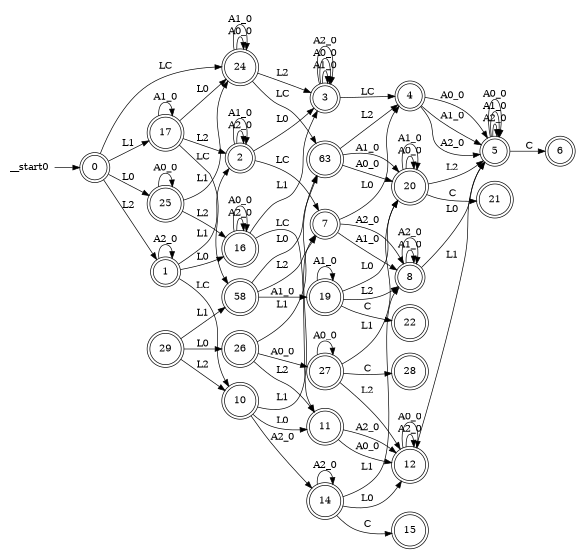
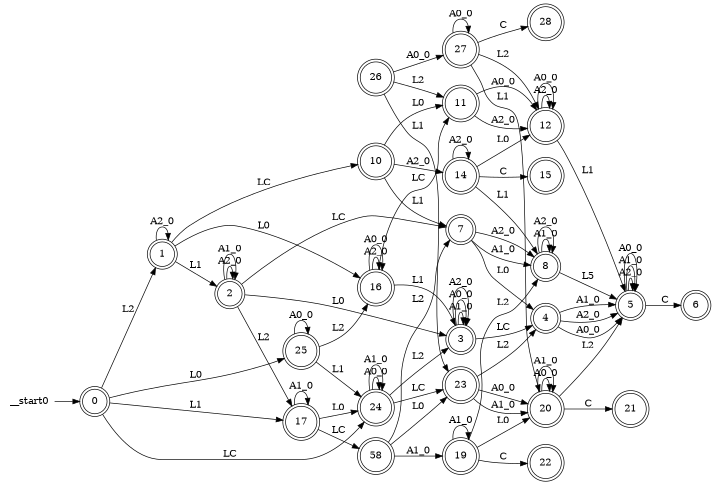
(201, 145) -> (263, 353)
(325, 159) -> (461, 385)
(452, 210) -> (588, 276)
(166, 349) -> none
